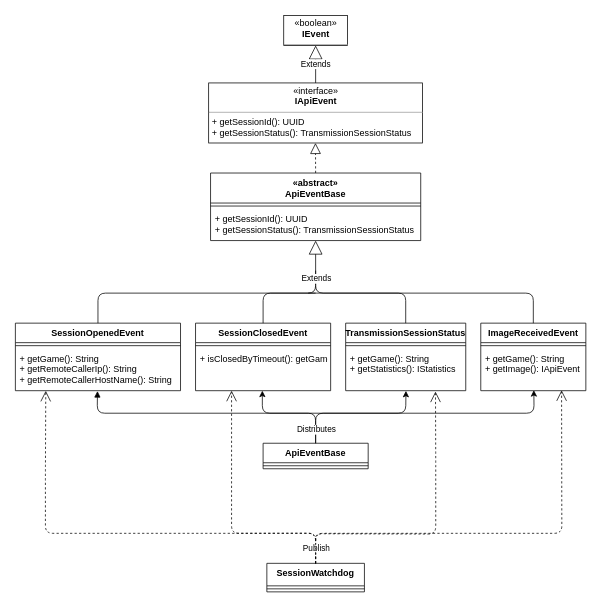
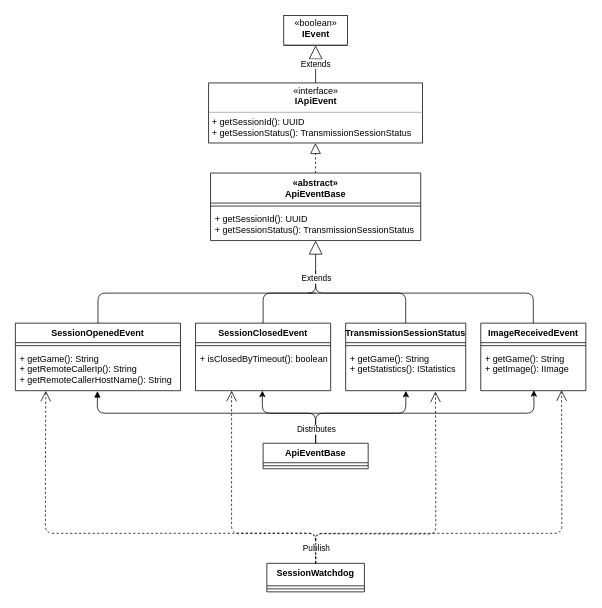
(268, 359) -> (267, 359)
(528, 359) -> (528, 359)
